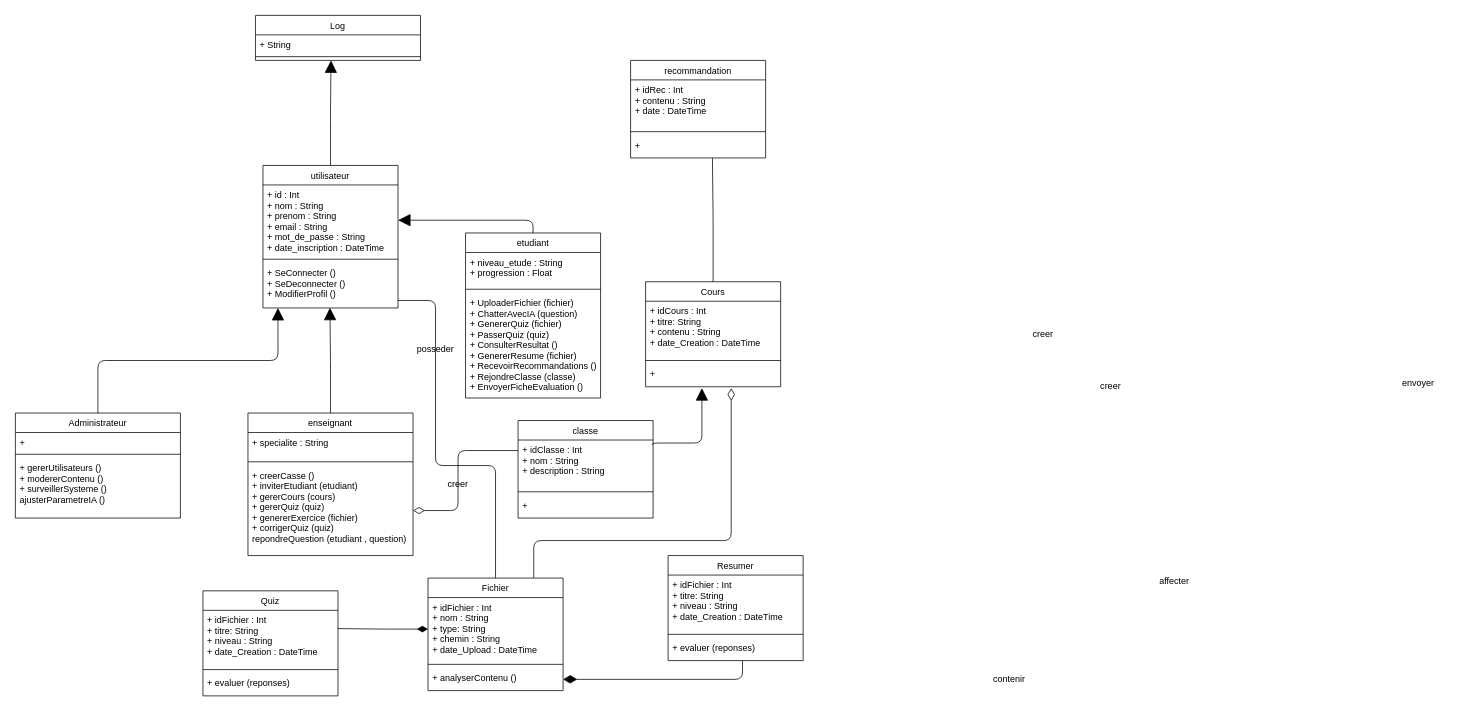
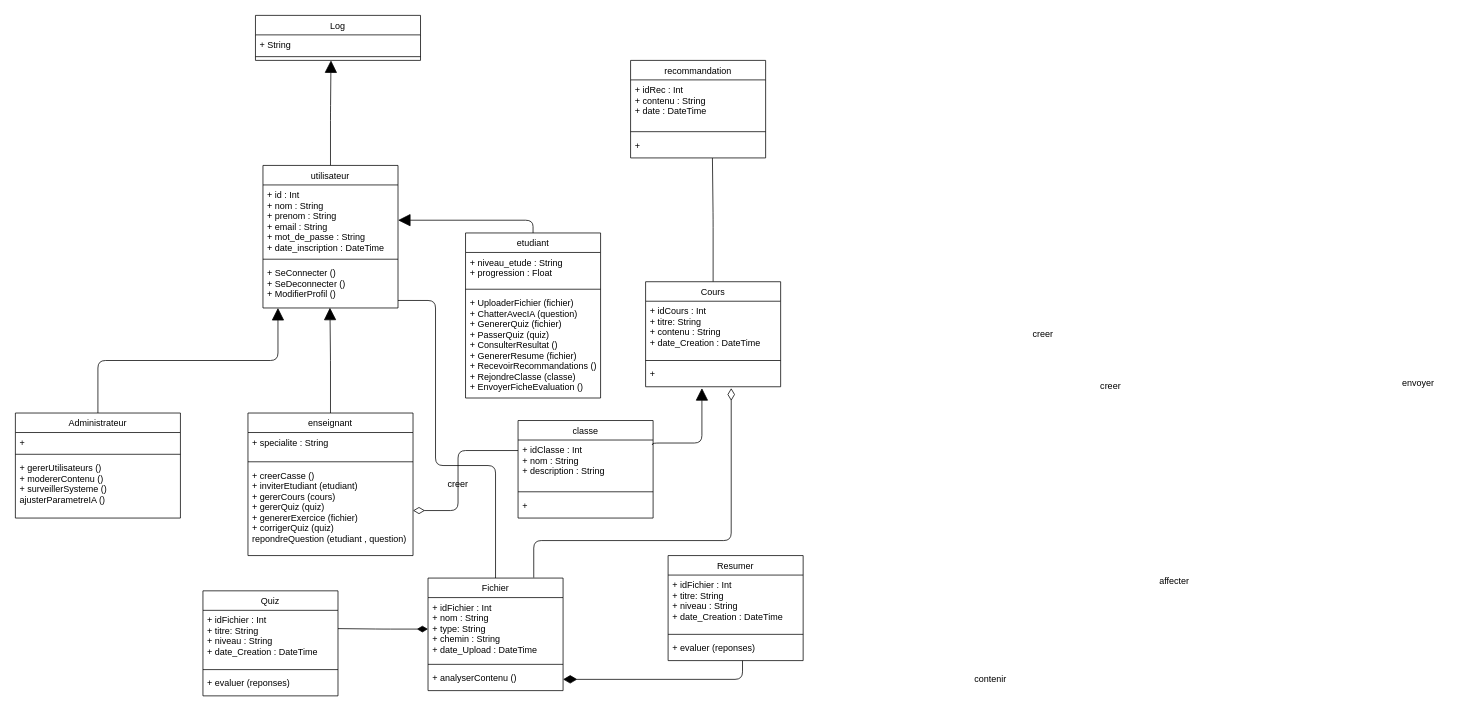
(435, 349) -> none
(1009, 679) -> (990, 679)
